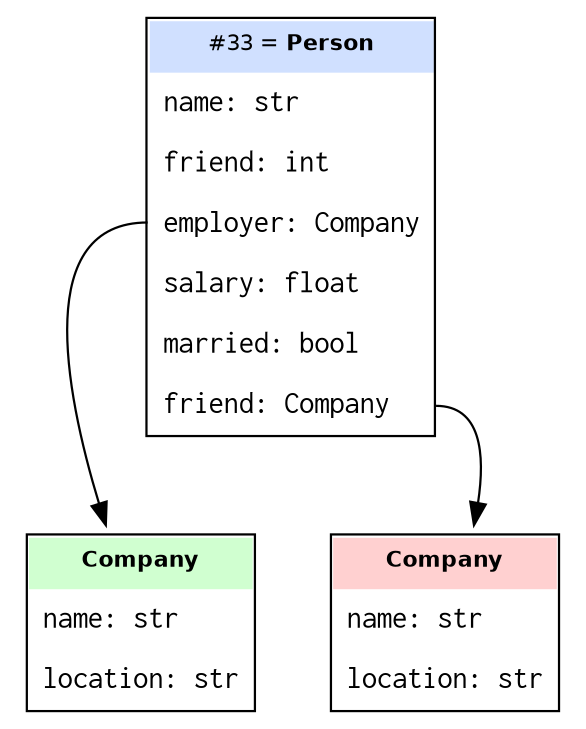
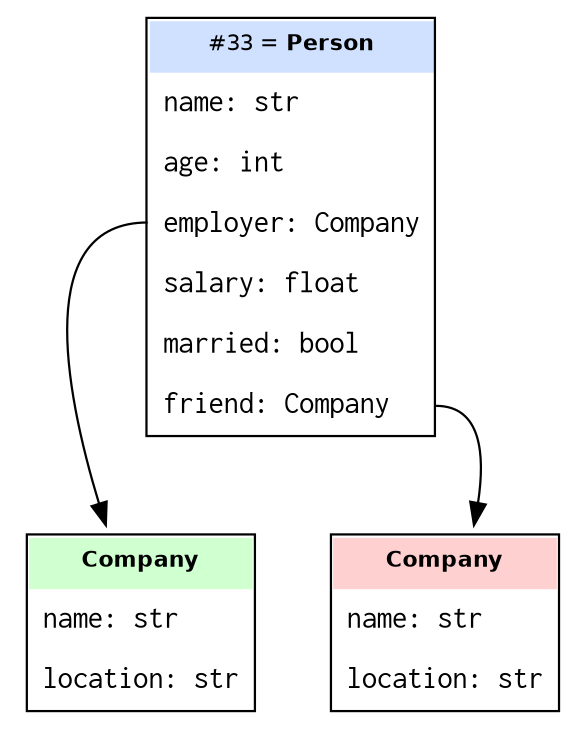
(247, 162) -> (225, 162)
